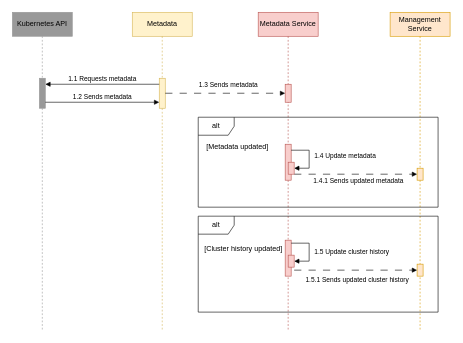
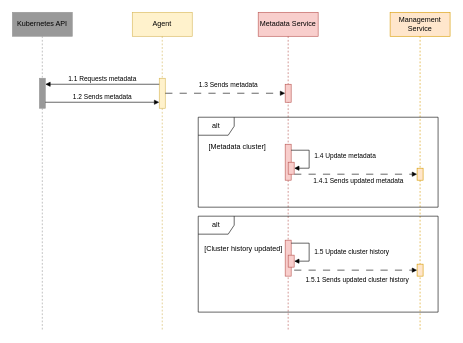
(162, 24) -> (162, 24)
(238, 147) -> (238, 147)
